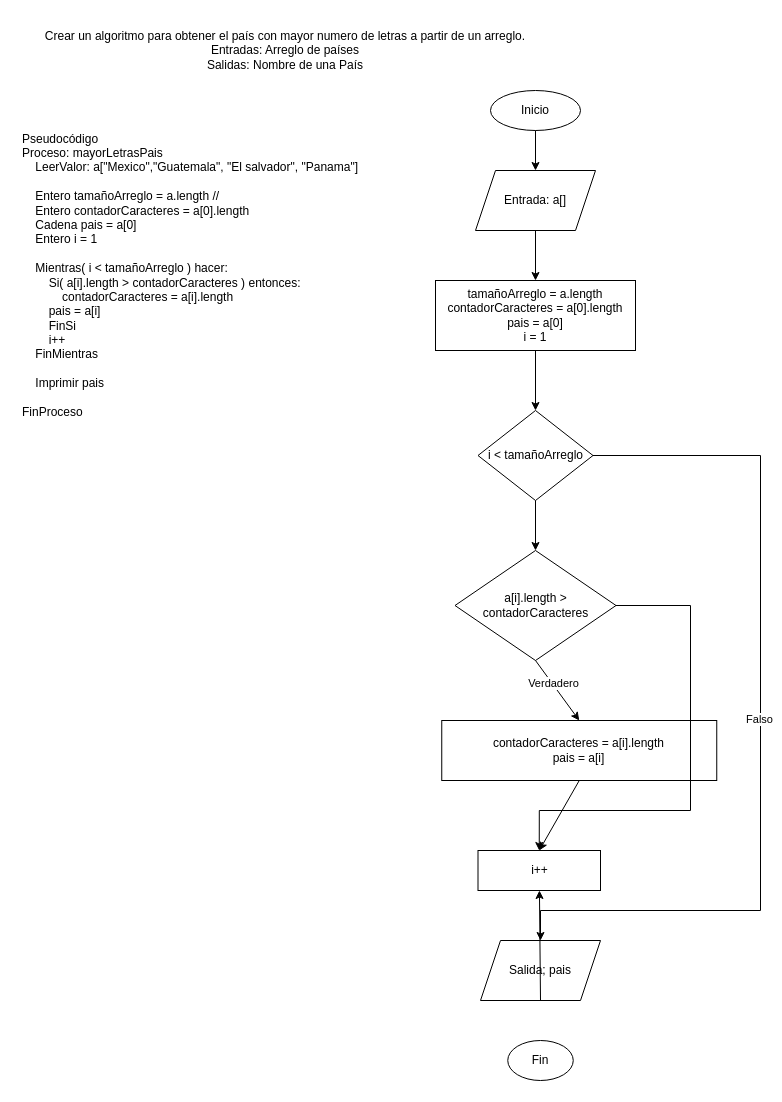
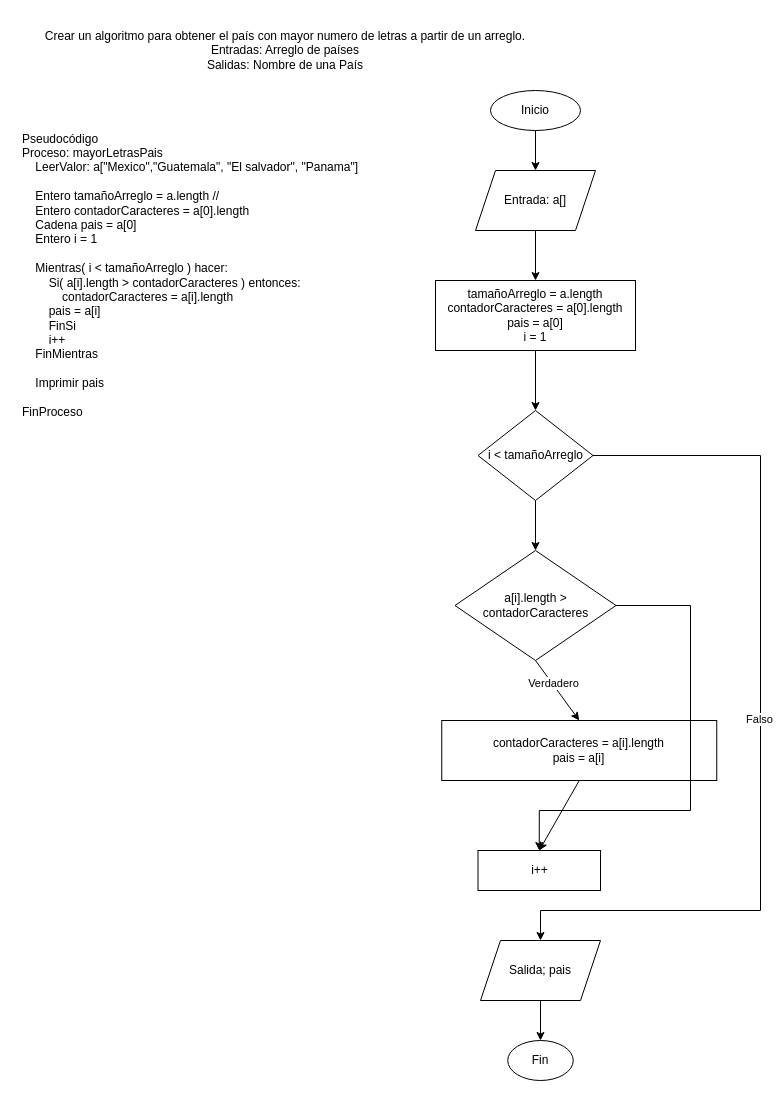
(540, 968) -> (541, 1017)
